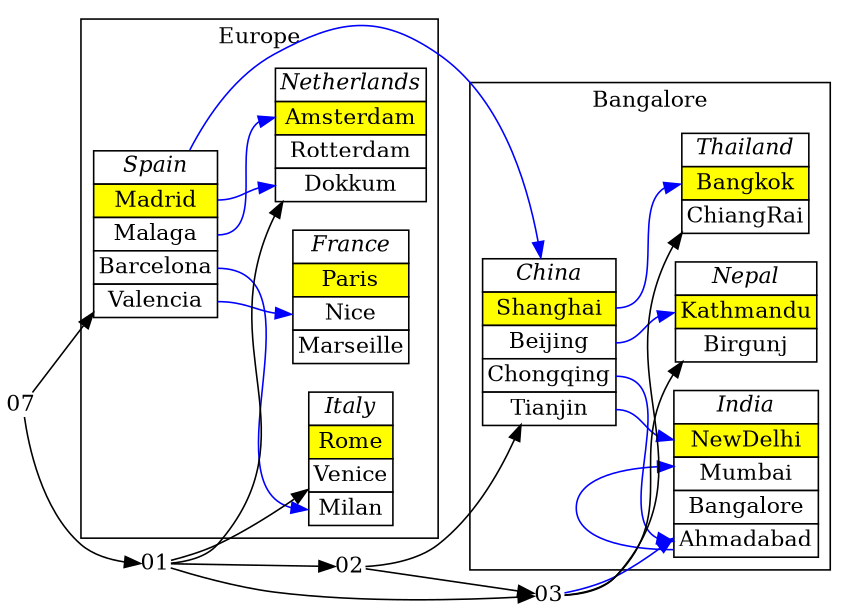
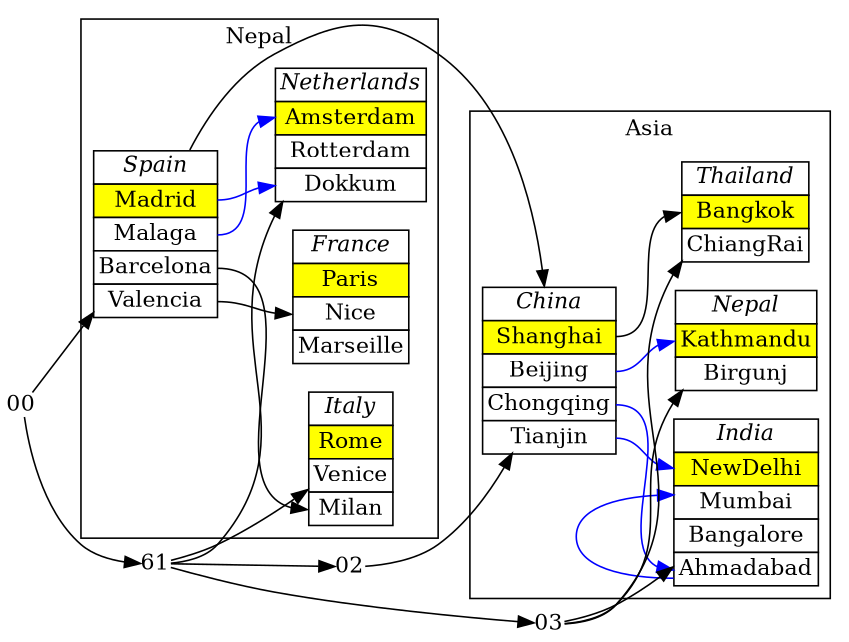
(400, 33) -> (413, 39)
(260, 37) -> (260, 37)
(650, 101) -> (650, 129)
(648, 254) -> (648, 283)
(242, 304) -> (242, 304)
(265, 360) -> (265, 360)
(21, 405) -> (21, 405)
(156, 564) -> (156, 564)
(615, 577) -> (615, 605)
(442, 580) -> none
